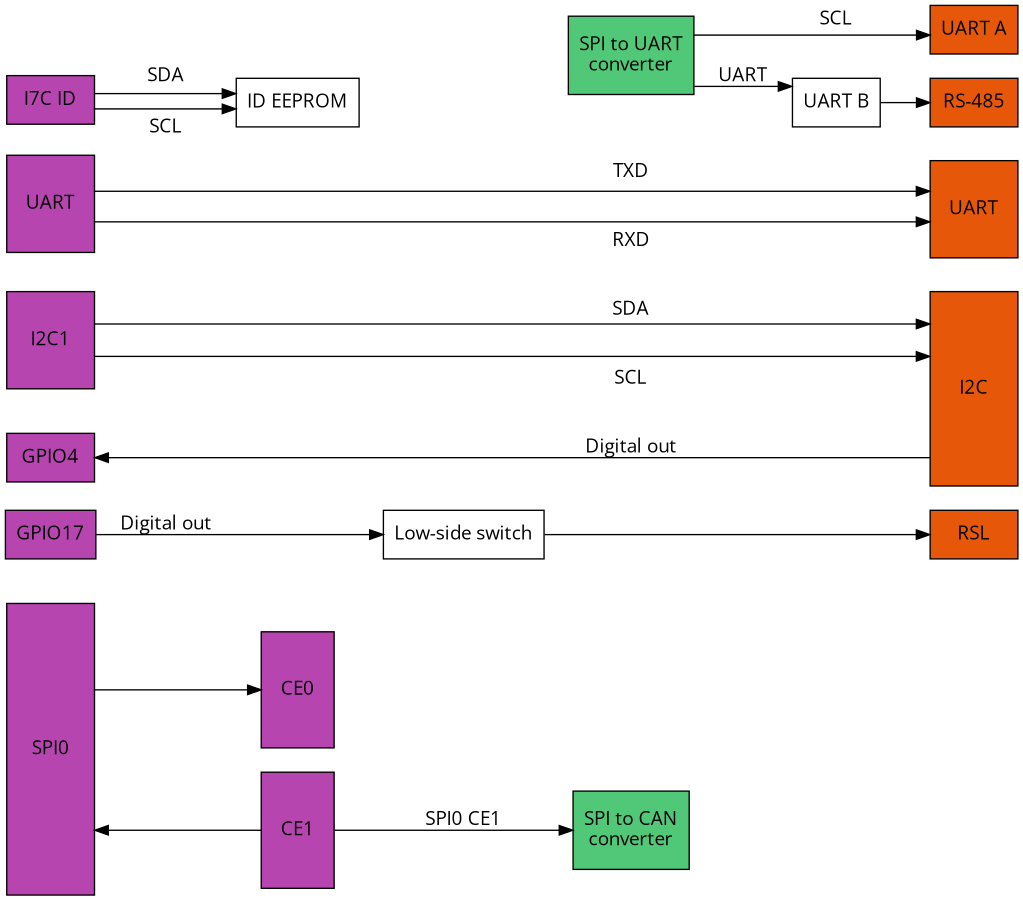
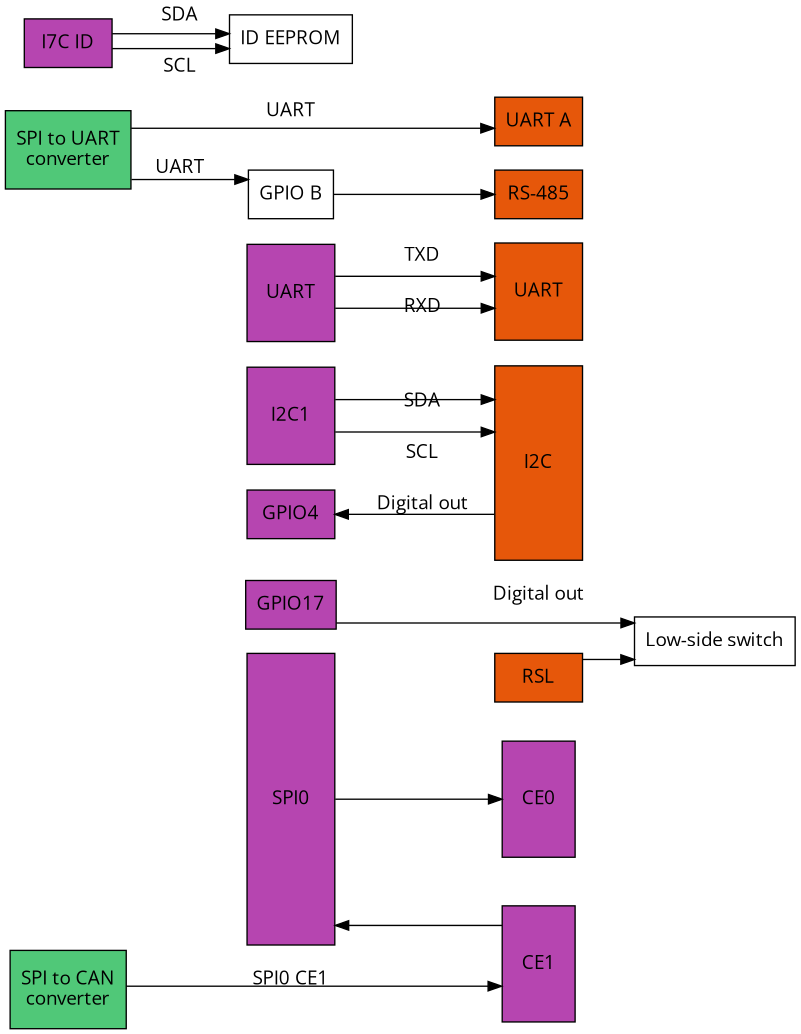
(836, 20) -> (291, 111)
(836, 103) -> (291, 194)
(730, 535) -> (602, 659)
(447, 830) -> (307, 986)
